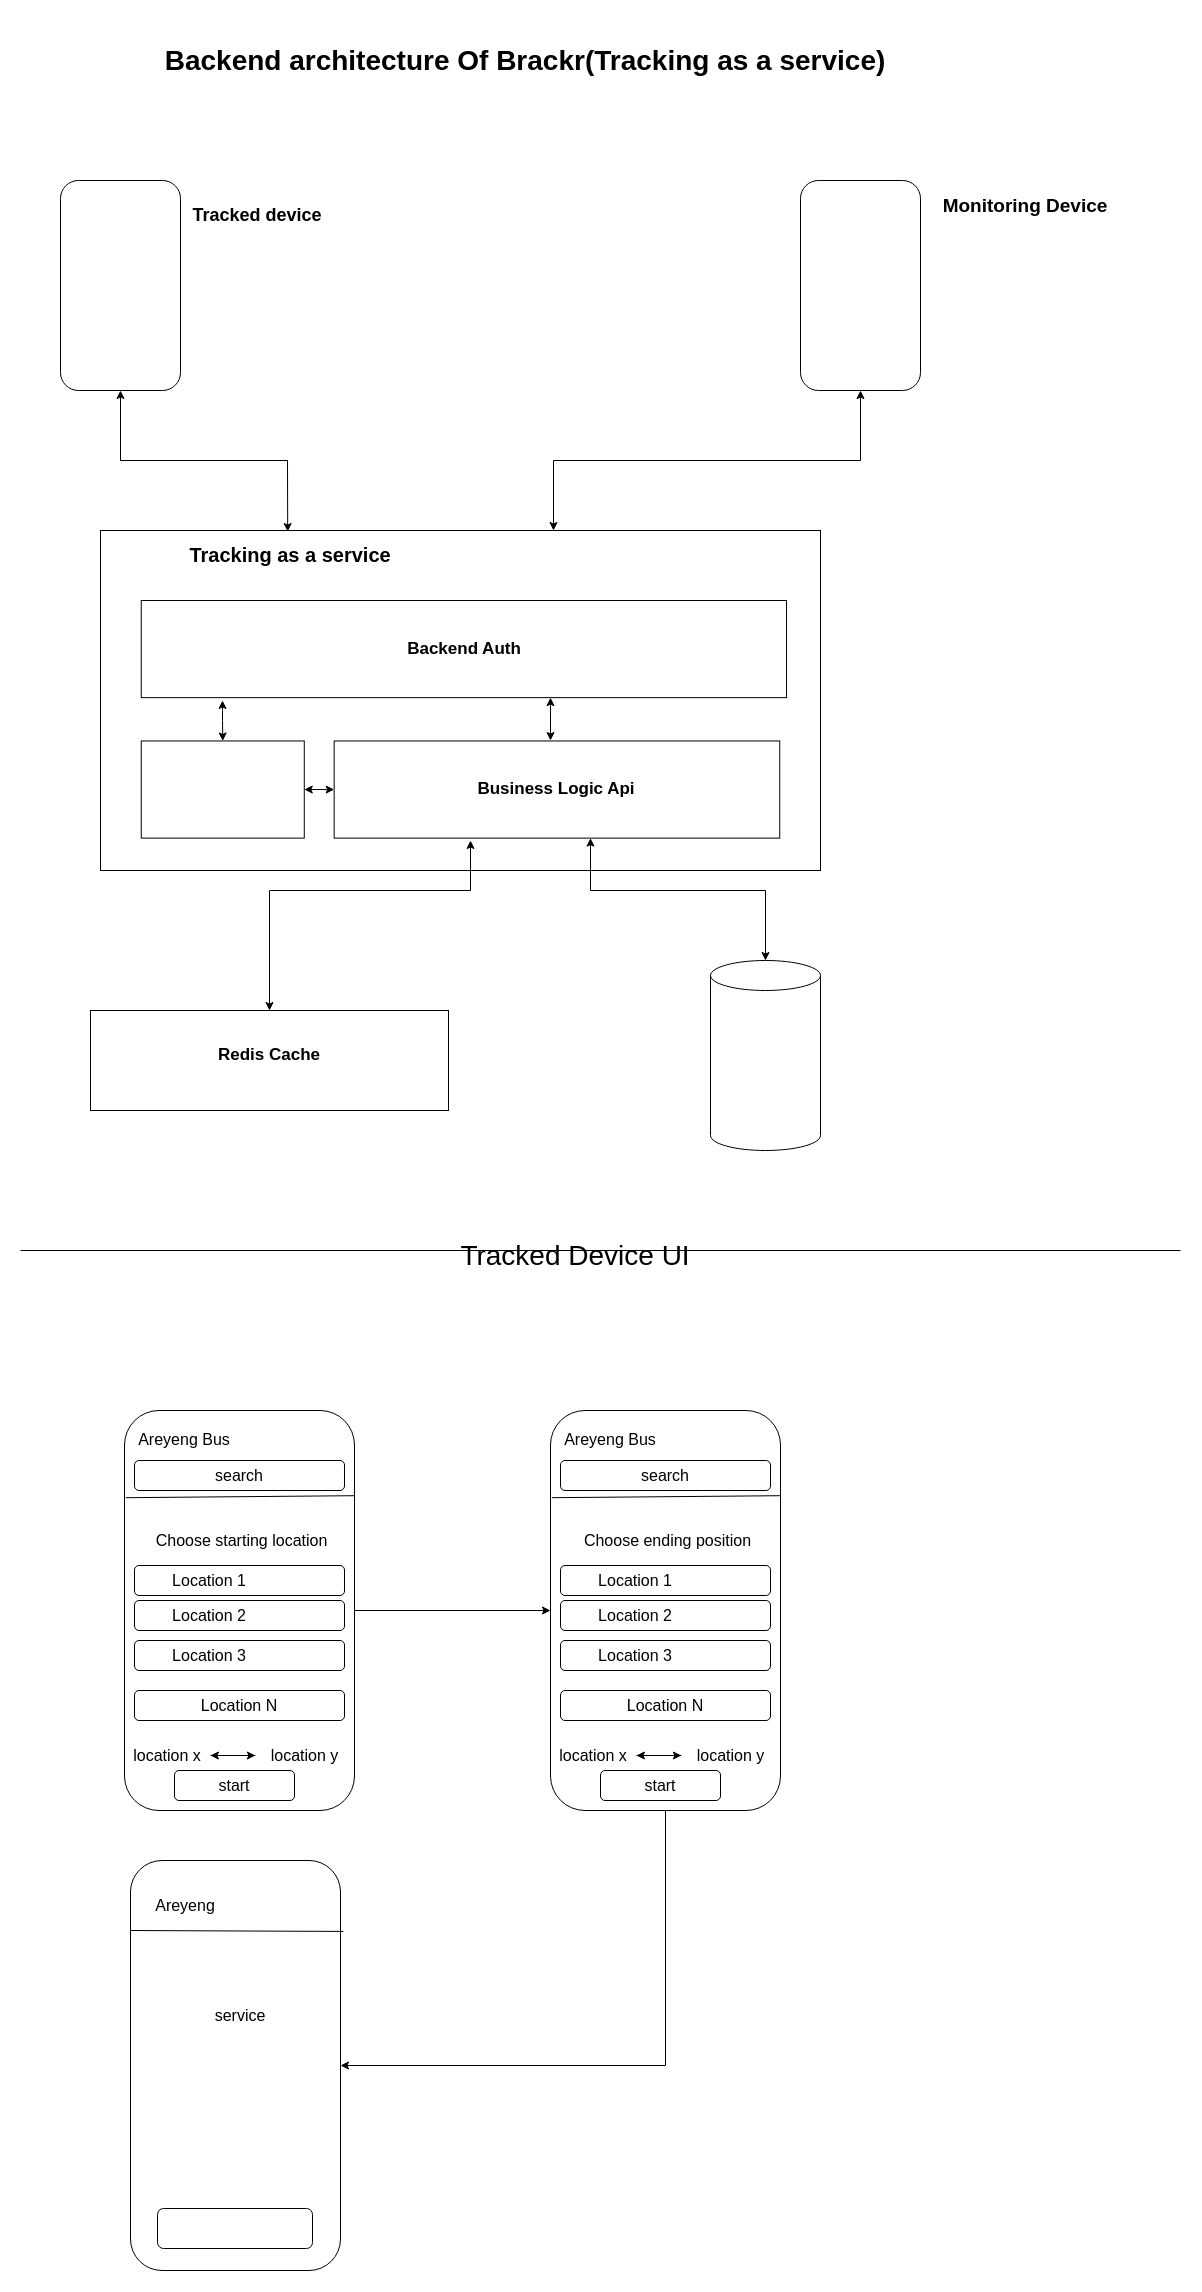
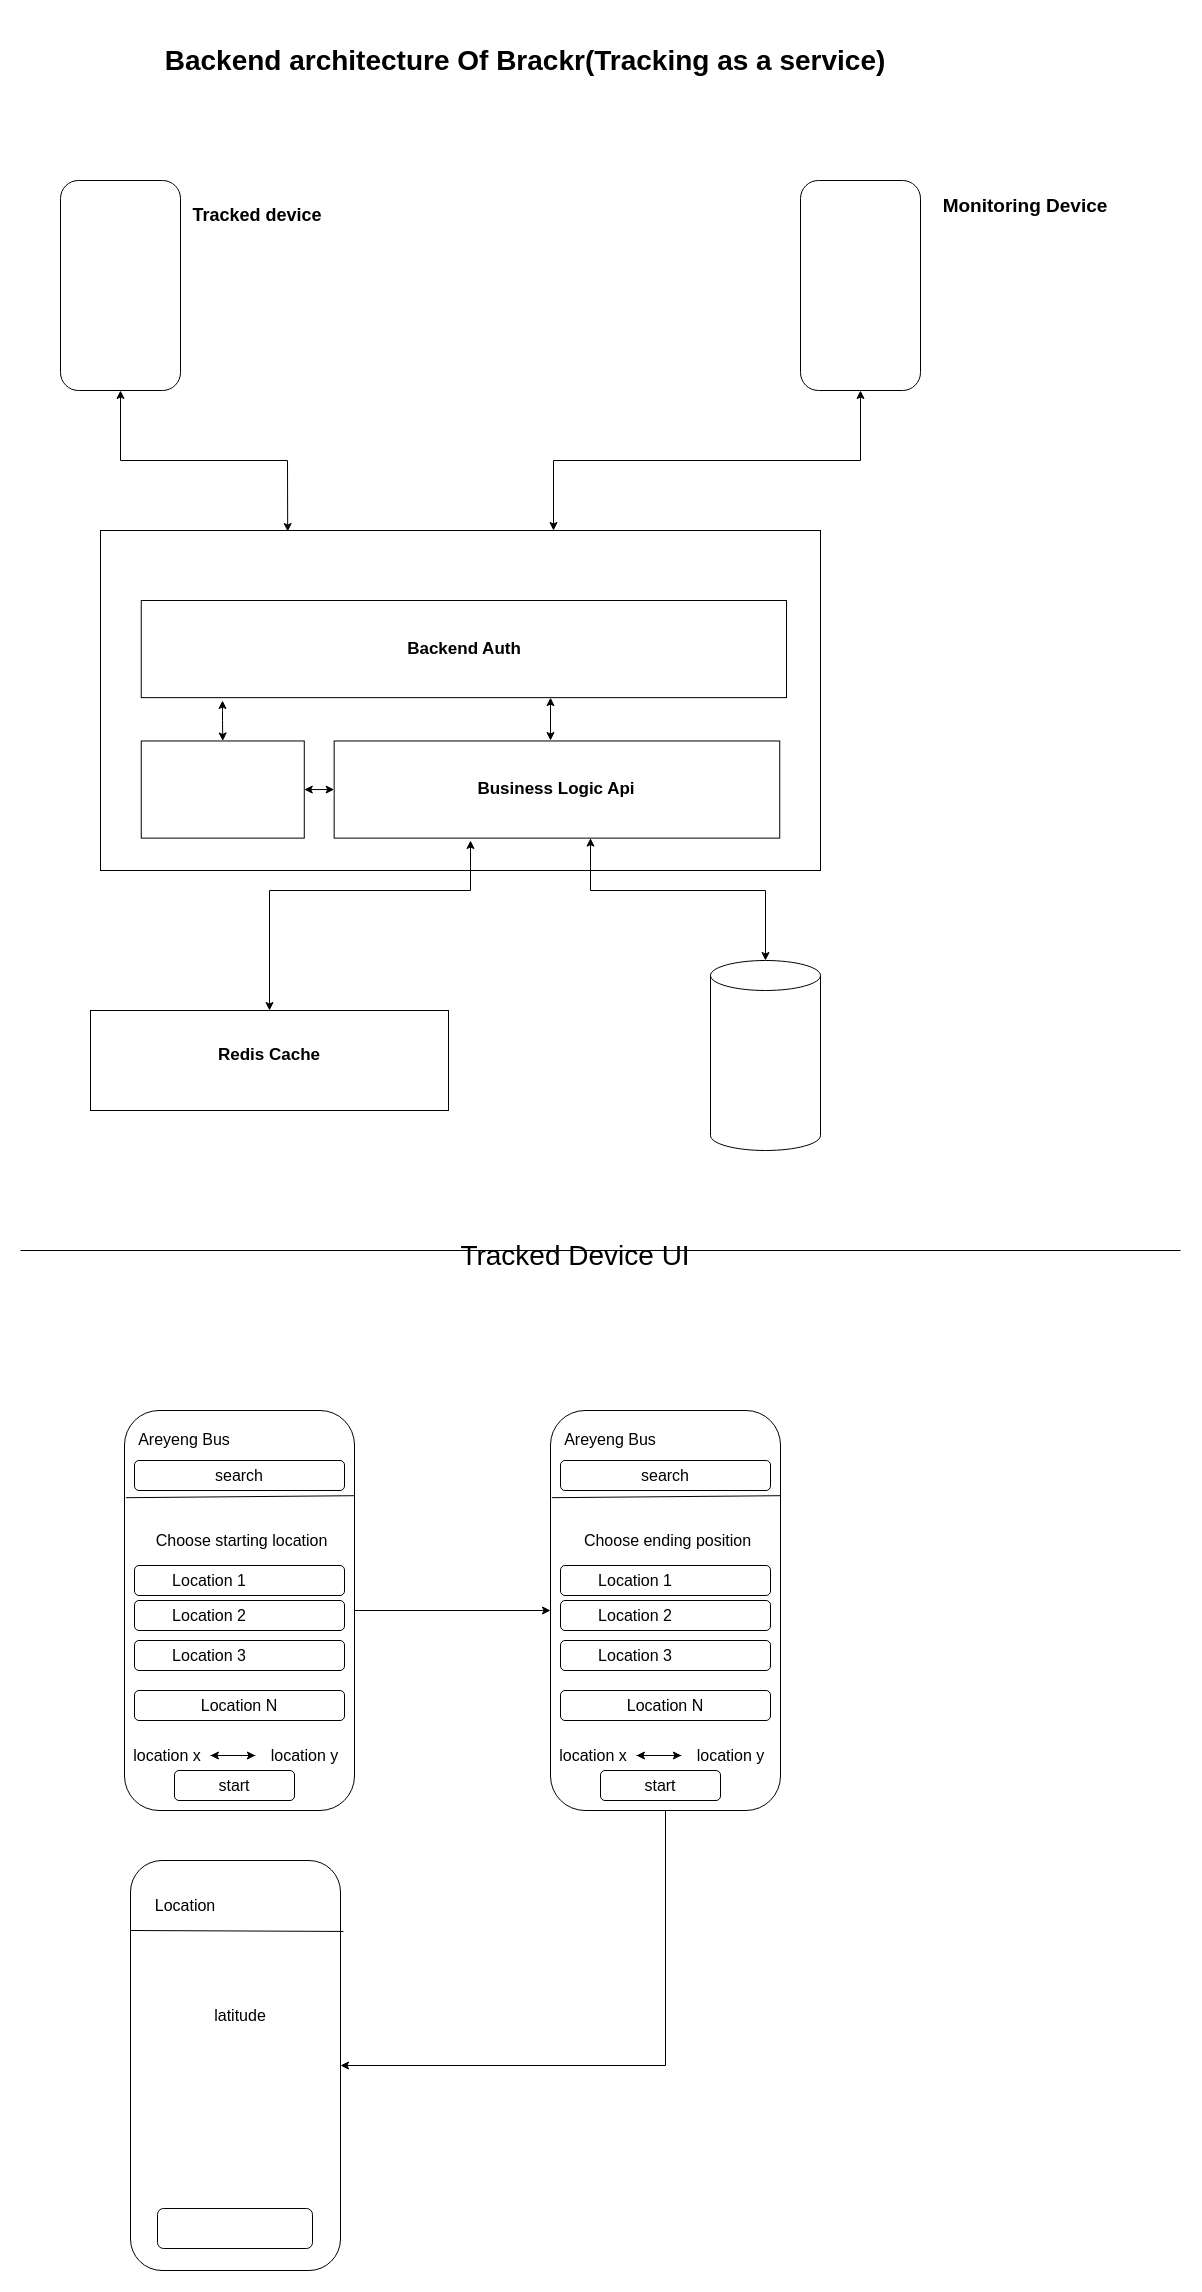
(291, 555) -> none
(186, 1906) -> (186, 1906)
(241, 2016) -> (241, 2016)
